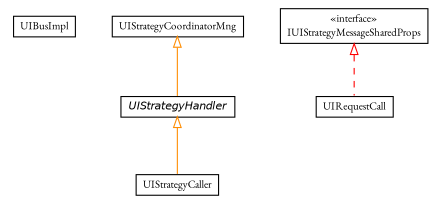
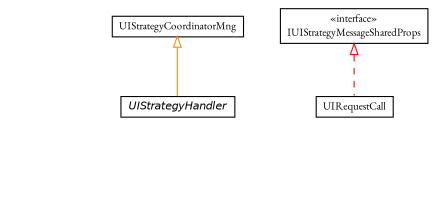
(44, 26) -> none
(177, 184) -> none
